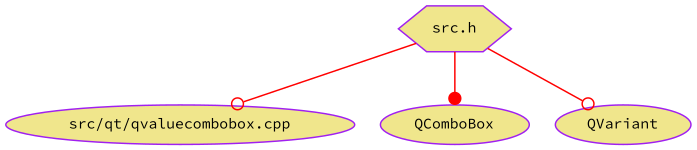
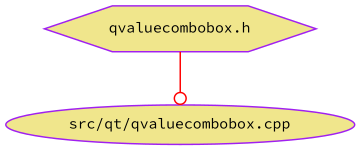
(455, 29) -> (180, 29)
(455, 125) -> none
(623, 125) -> none
